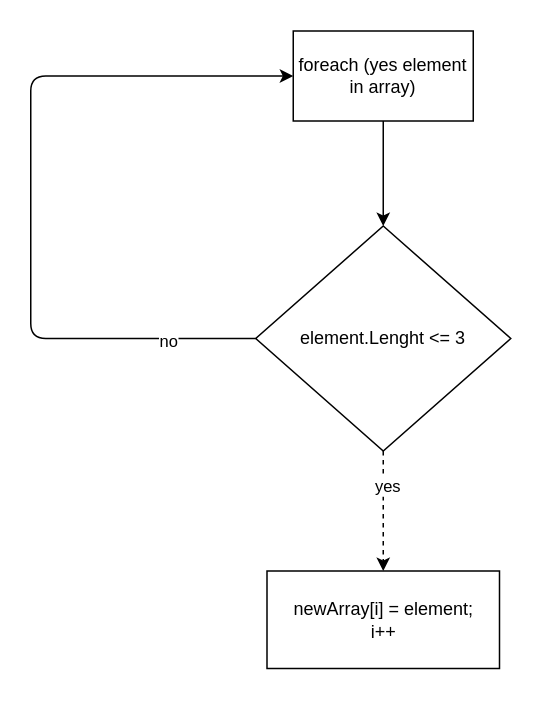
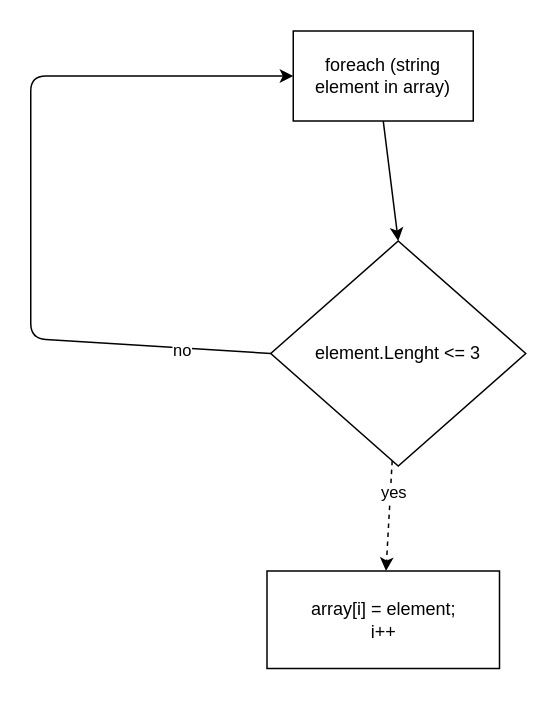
(383, 76) -> (383, 76)
(383, 338) -> (398, 353)
(384, 620) -> (384, 620)
